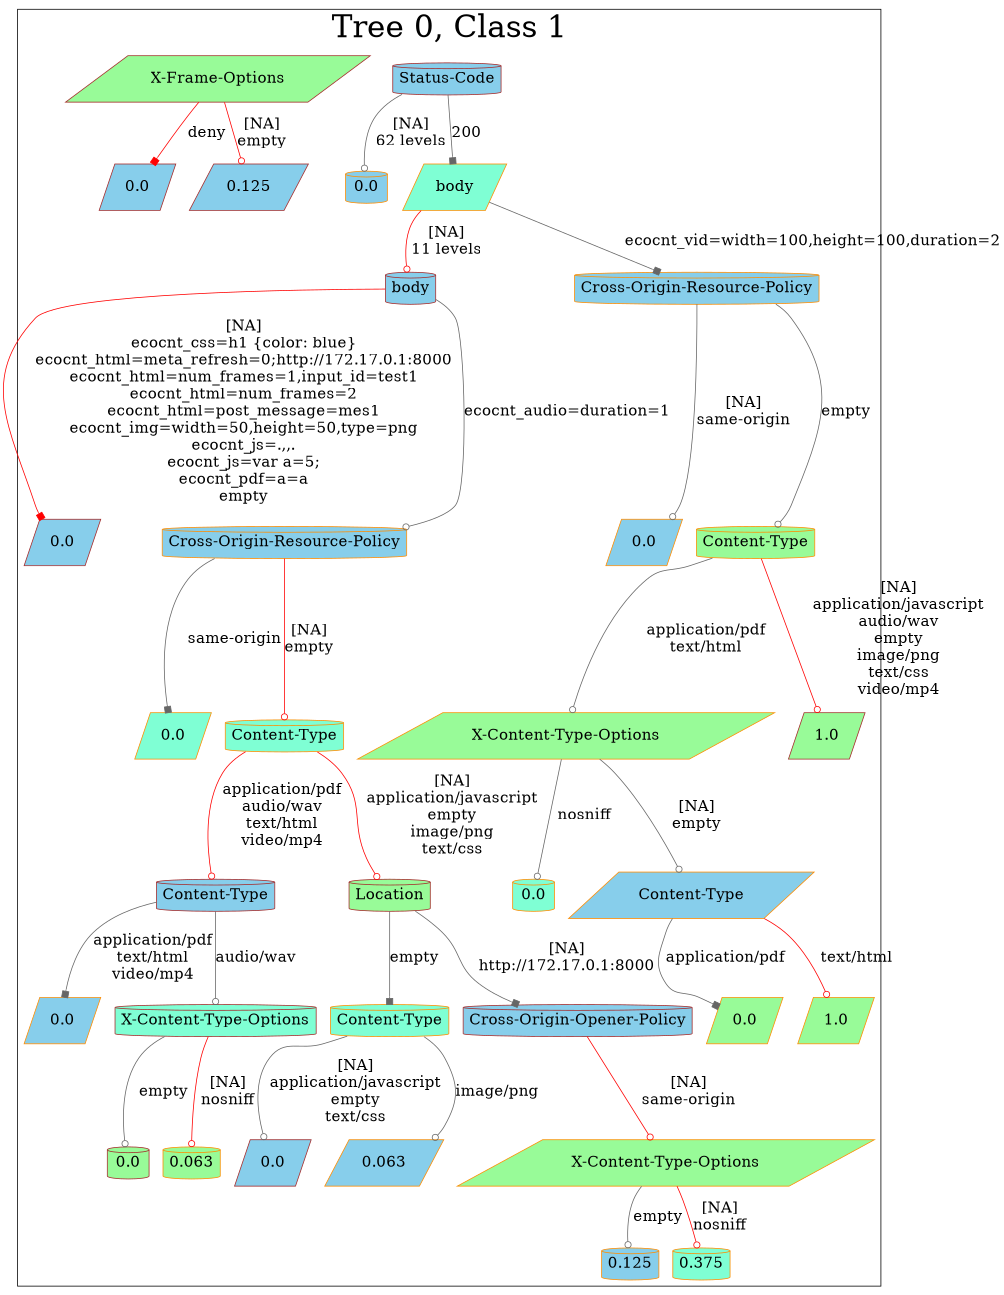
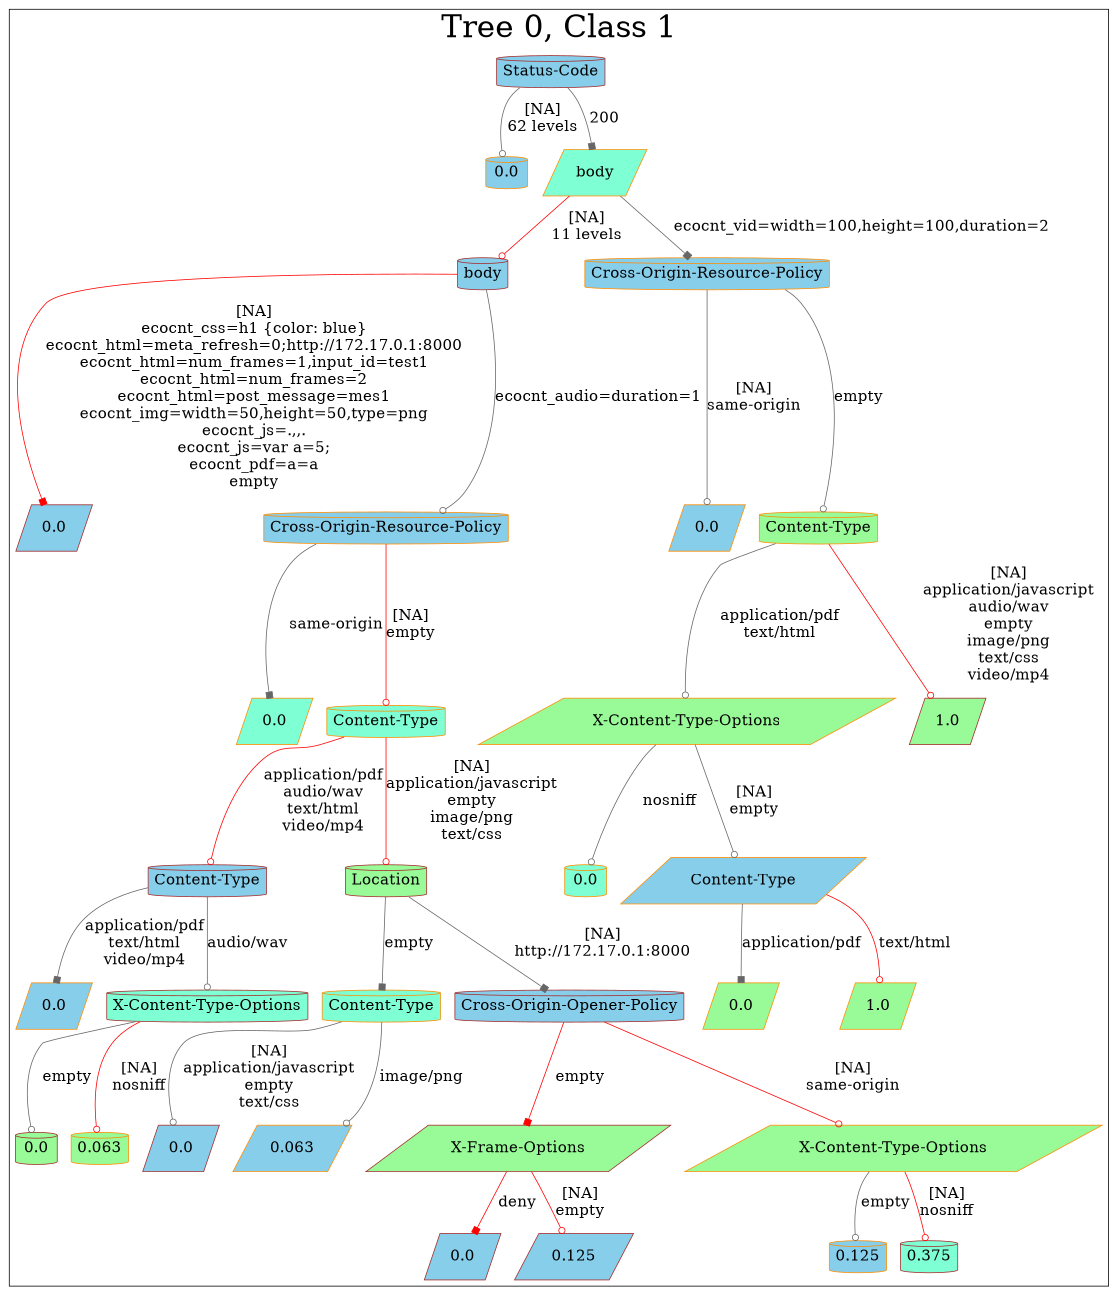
none -> (547, 1070)
(701, 1264) -> (929, 1257)
